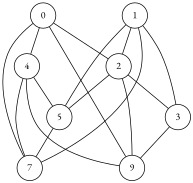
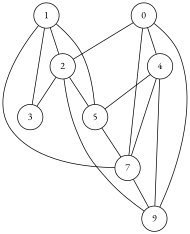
(155, 143) -> (141, 193)
